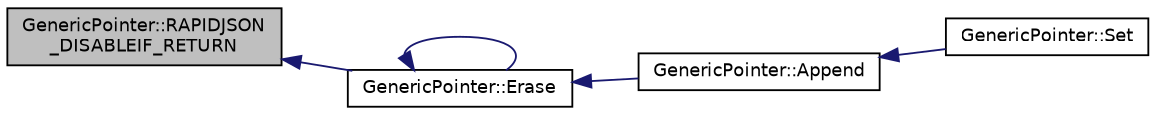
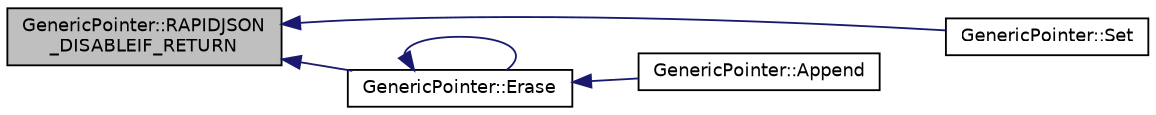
(922, 52) -> (623, 18)
